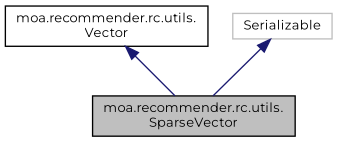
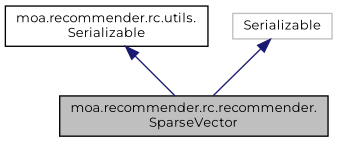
(107, 26) -> (107, 26)
(194, 116) -> (194, 116)
